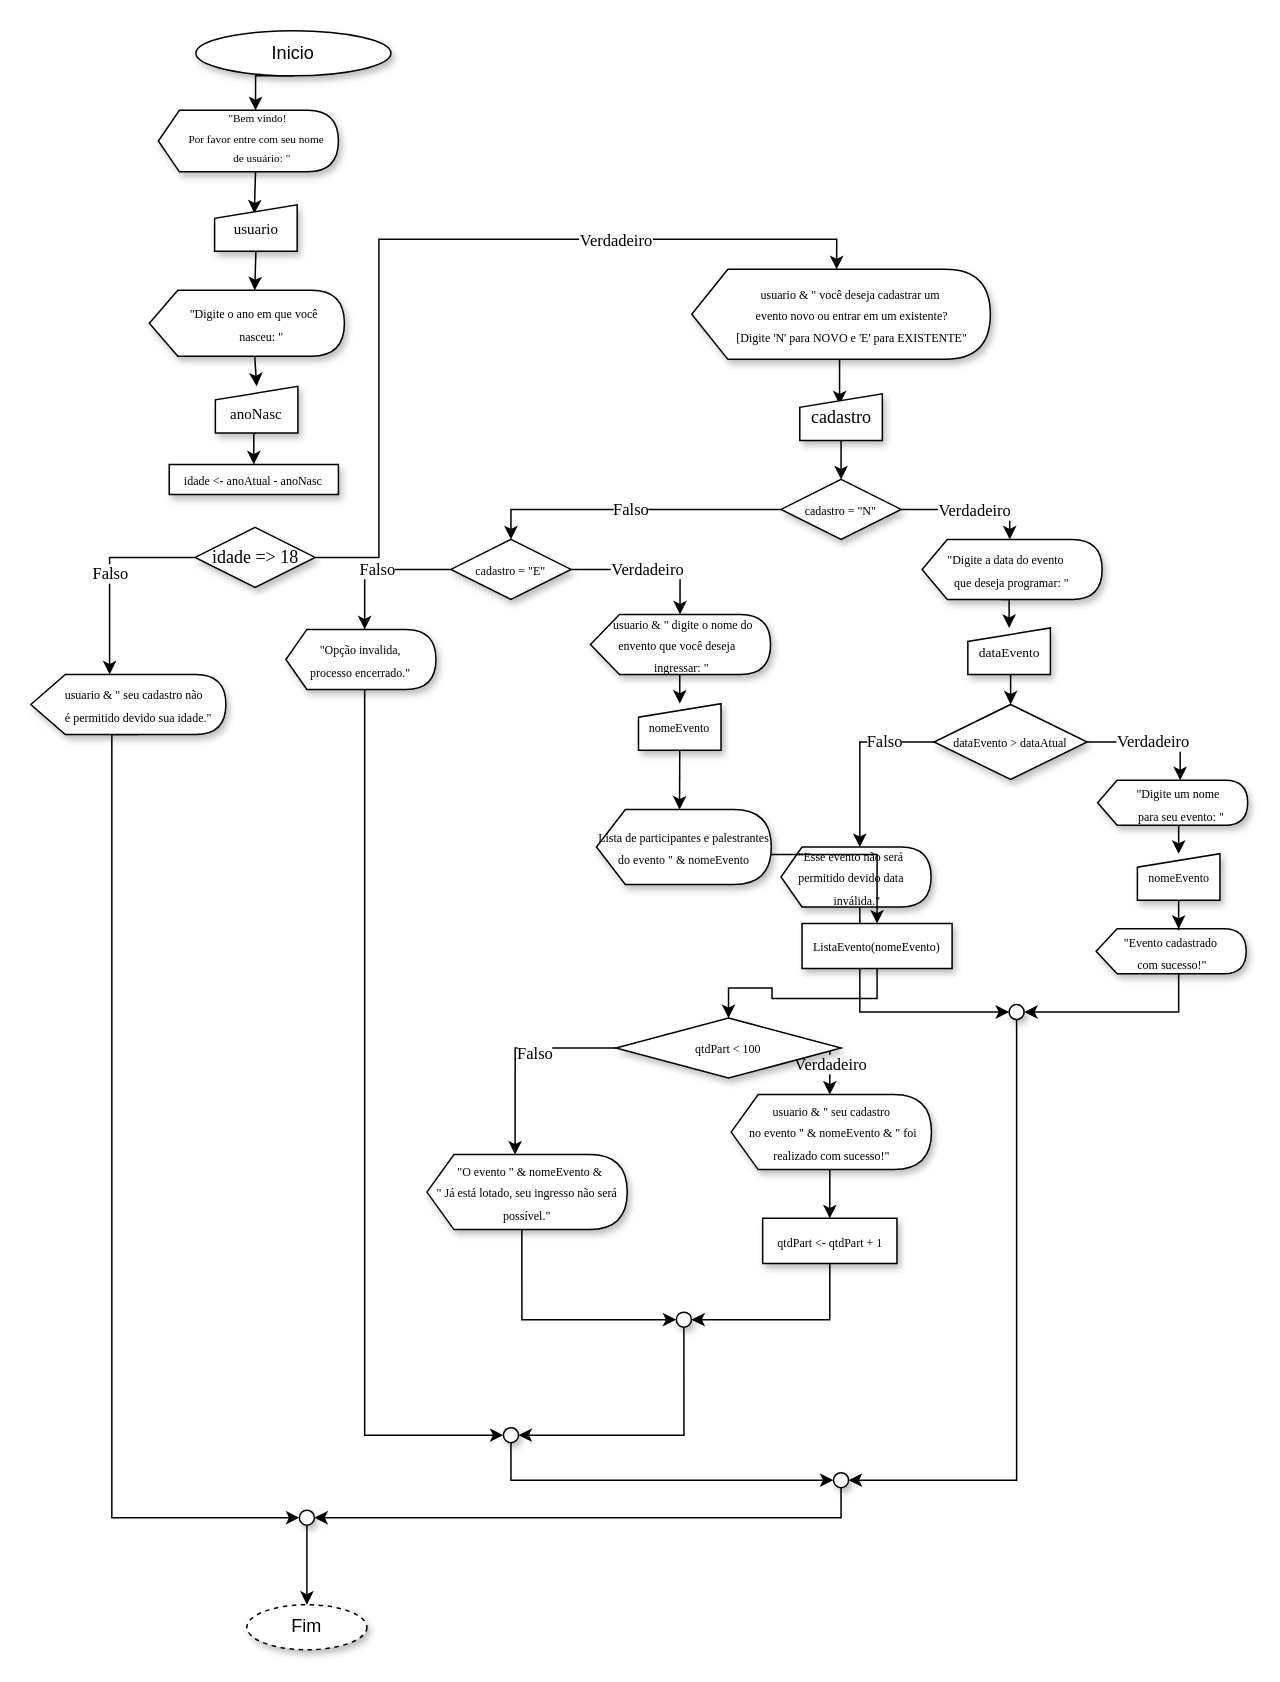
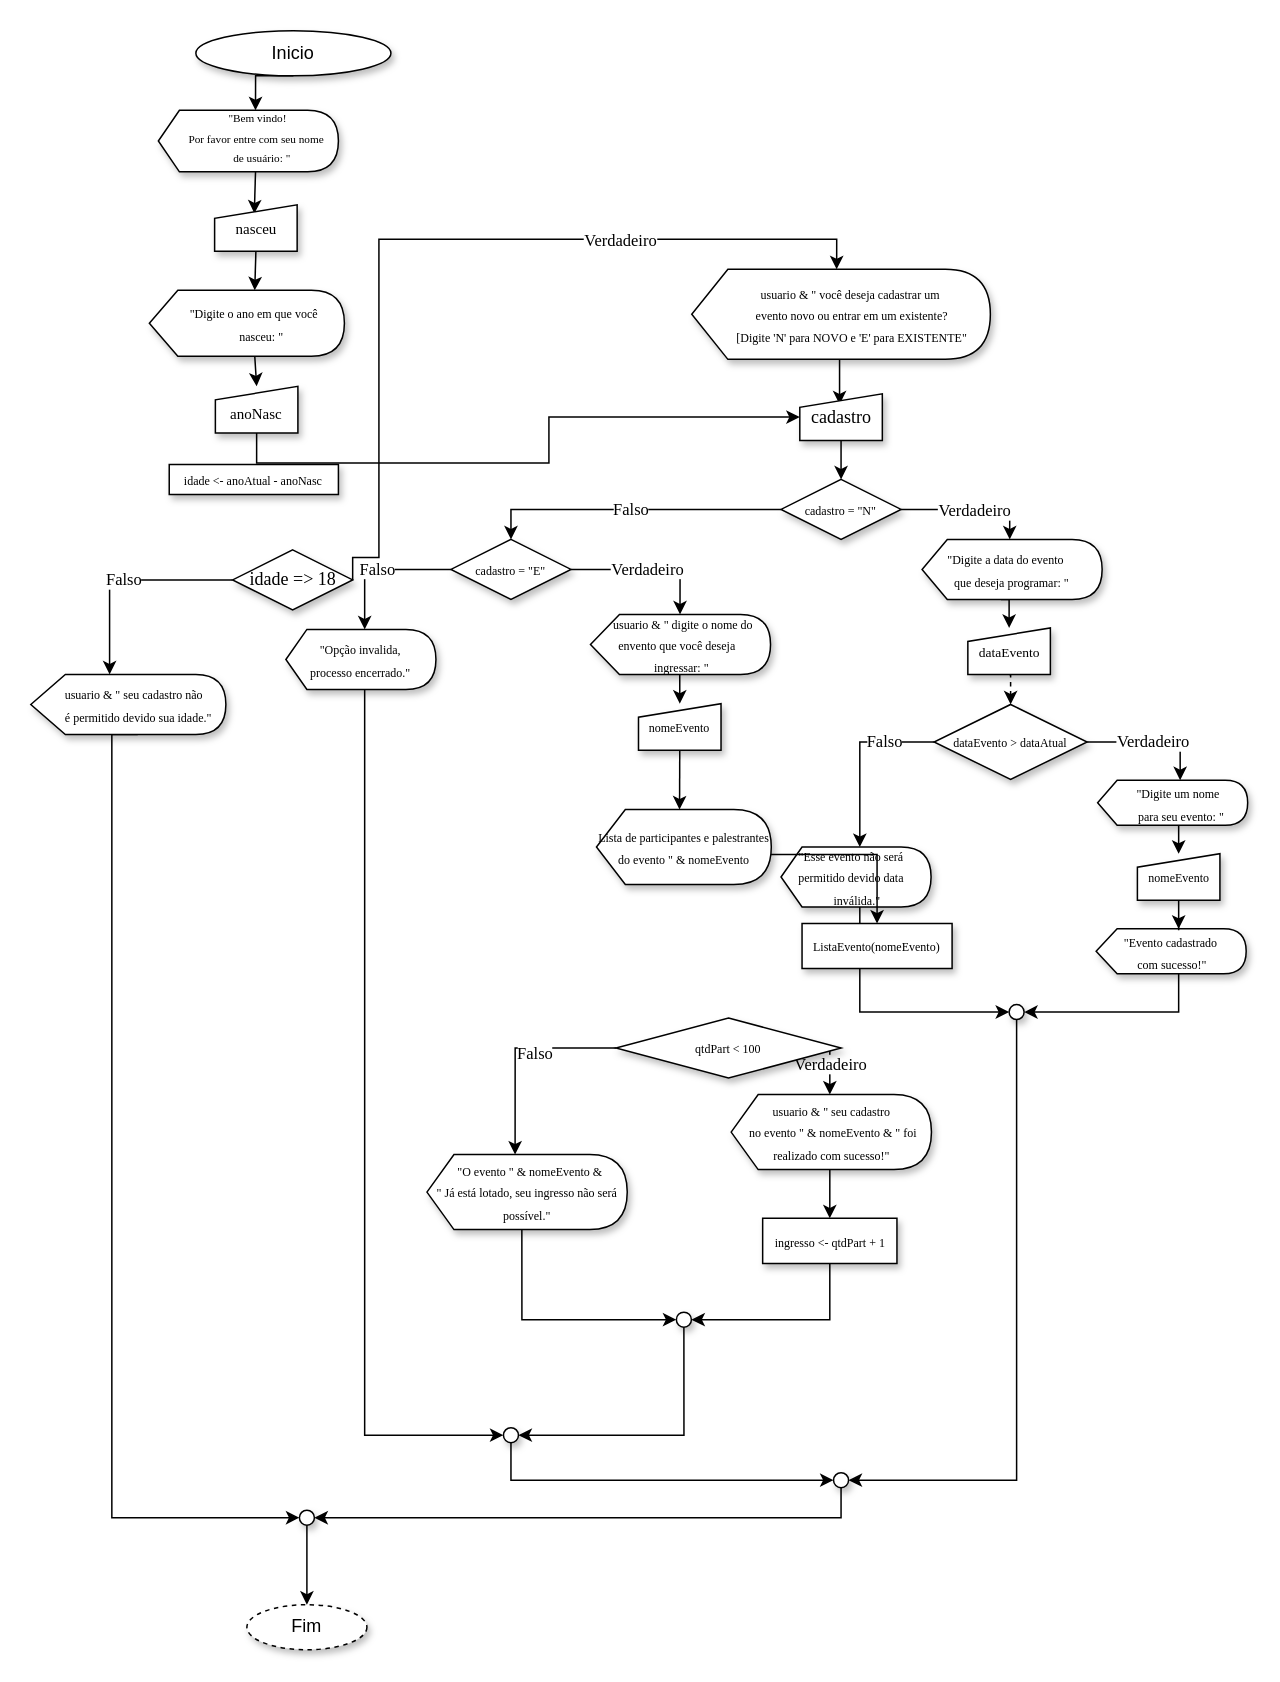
(257, 229) -> (257, 229)
(254, 442) -> (531, 463)
(255, 557) -> (293, 580)
(1010, 683) -> (1010, 683)
(803, 998) -> none
(830, 1241) -> (830, 1241)
